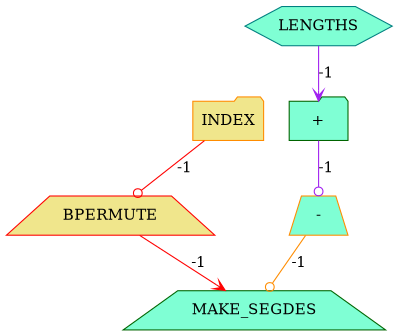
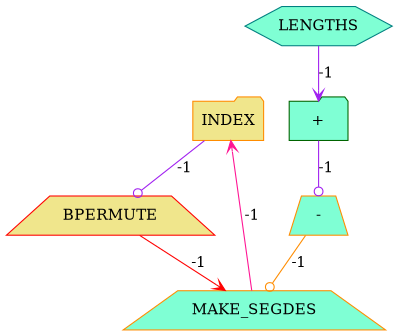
(173, 166) -> (173, 166)
none -> (242, 221)
(254, 310) -> (254, 310)
